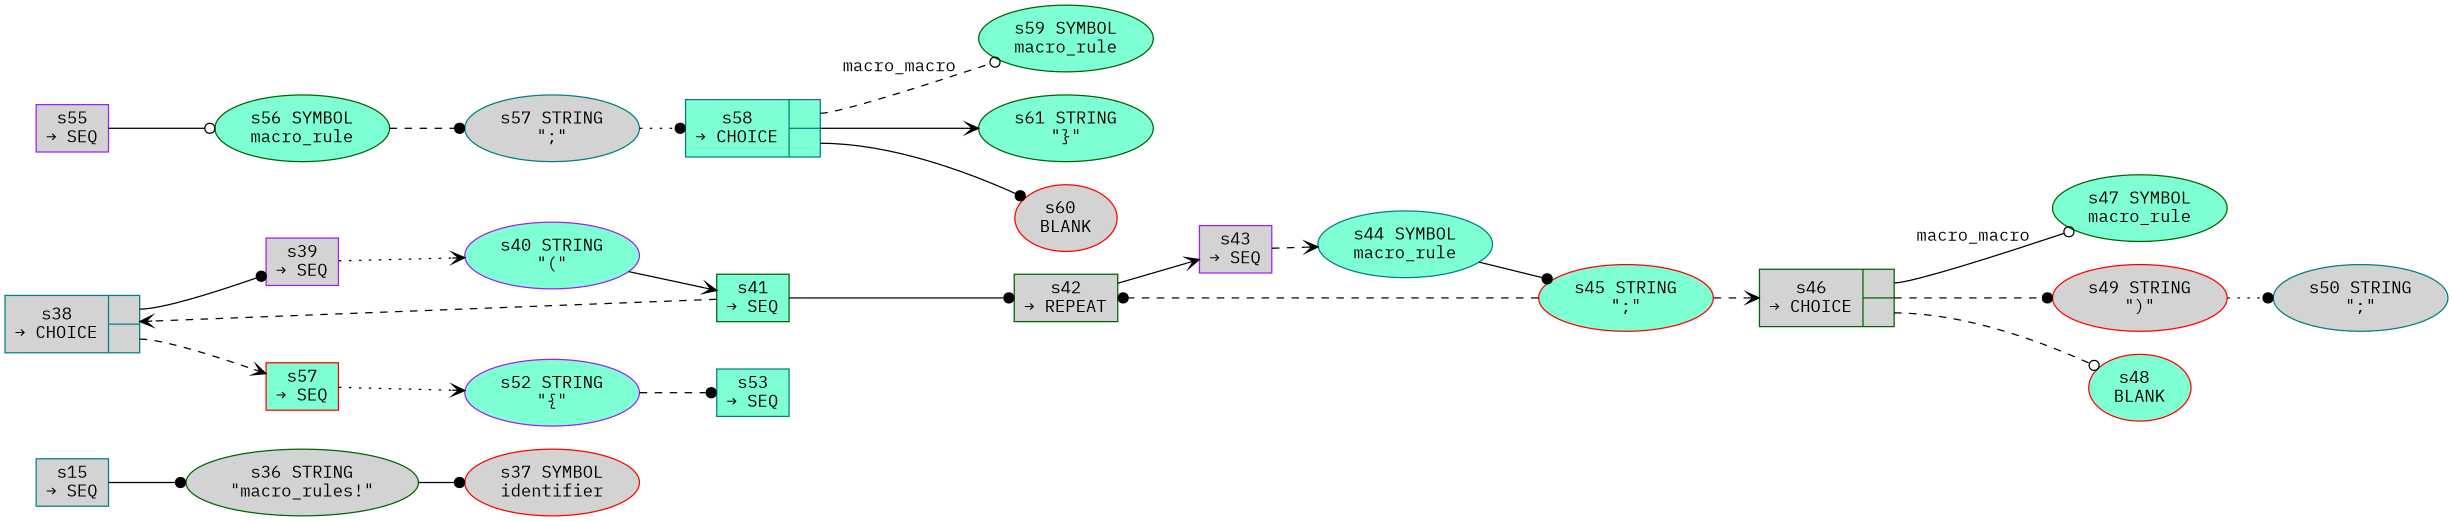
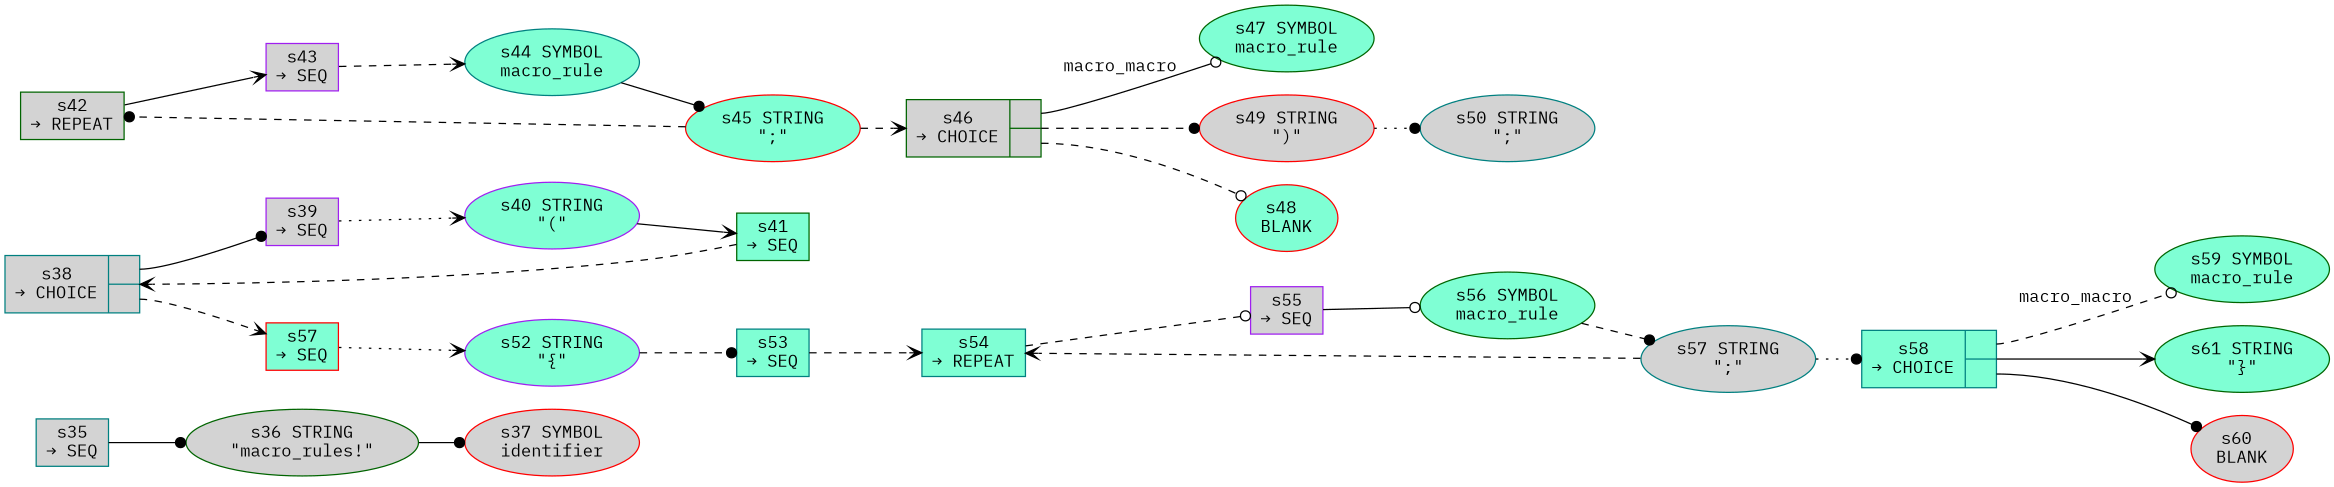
(896, 298) -> none
none -> (974, 353)
(72, 483) -> (72, 443)
